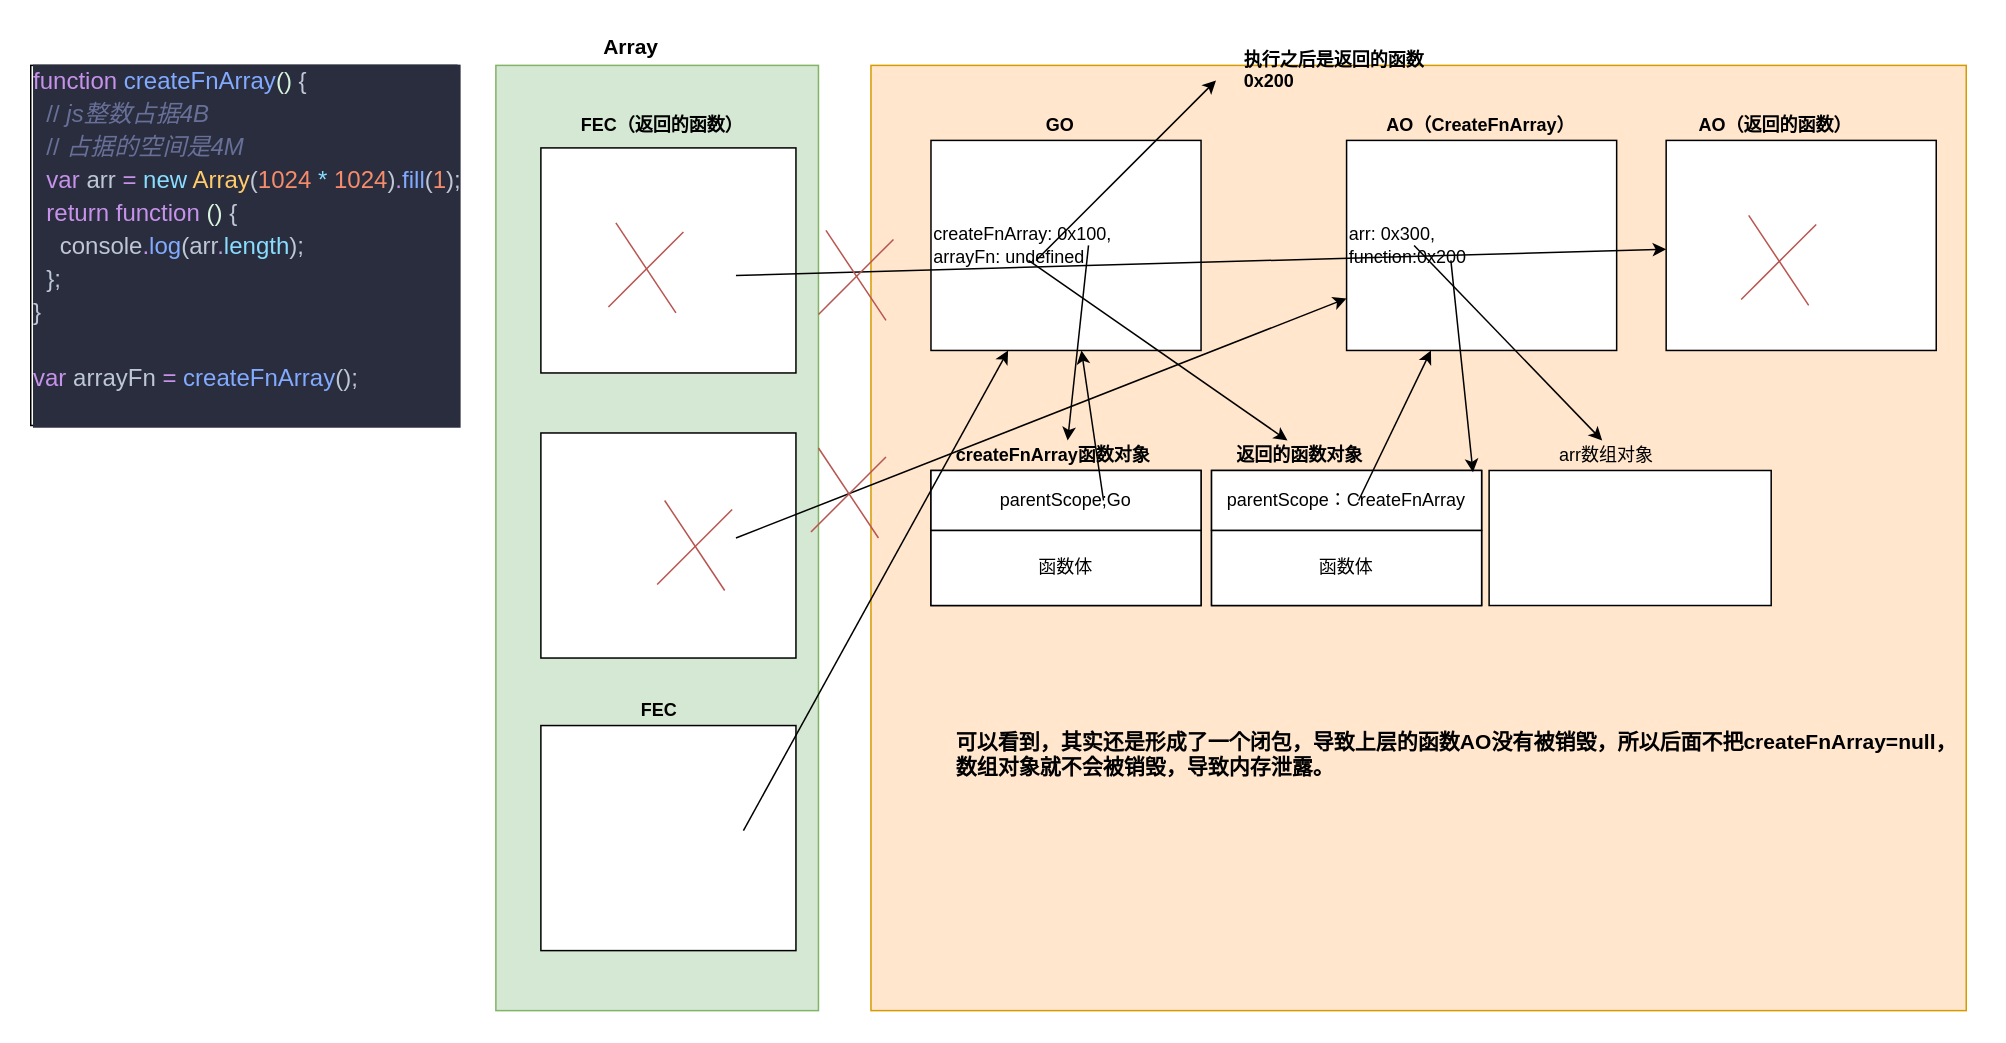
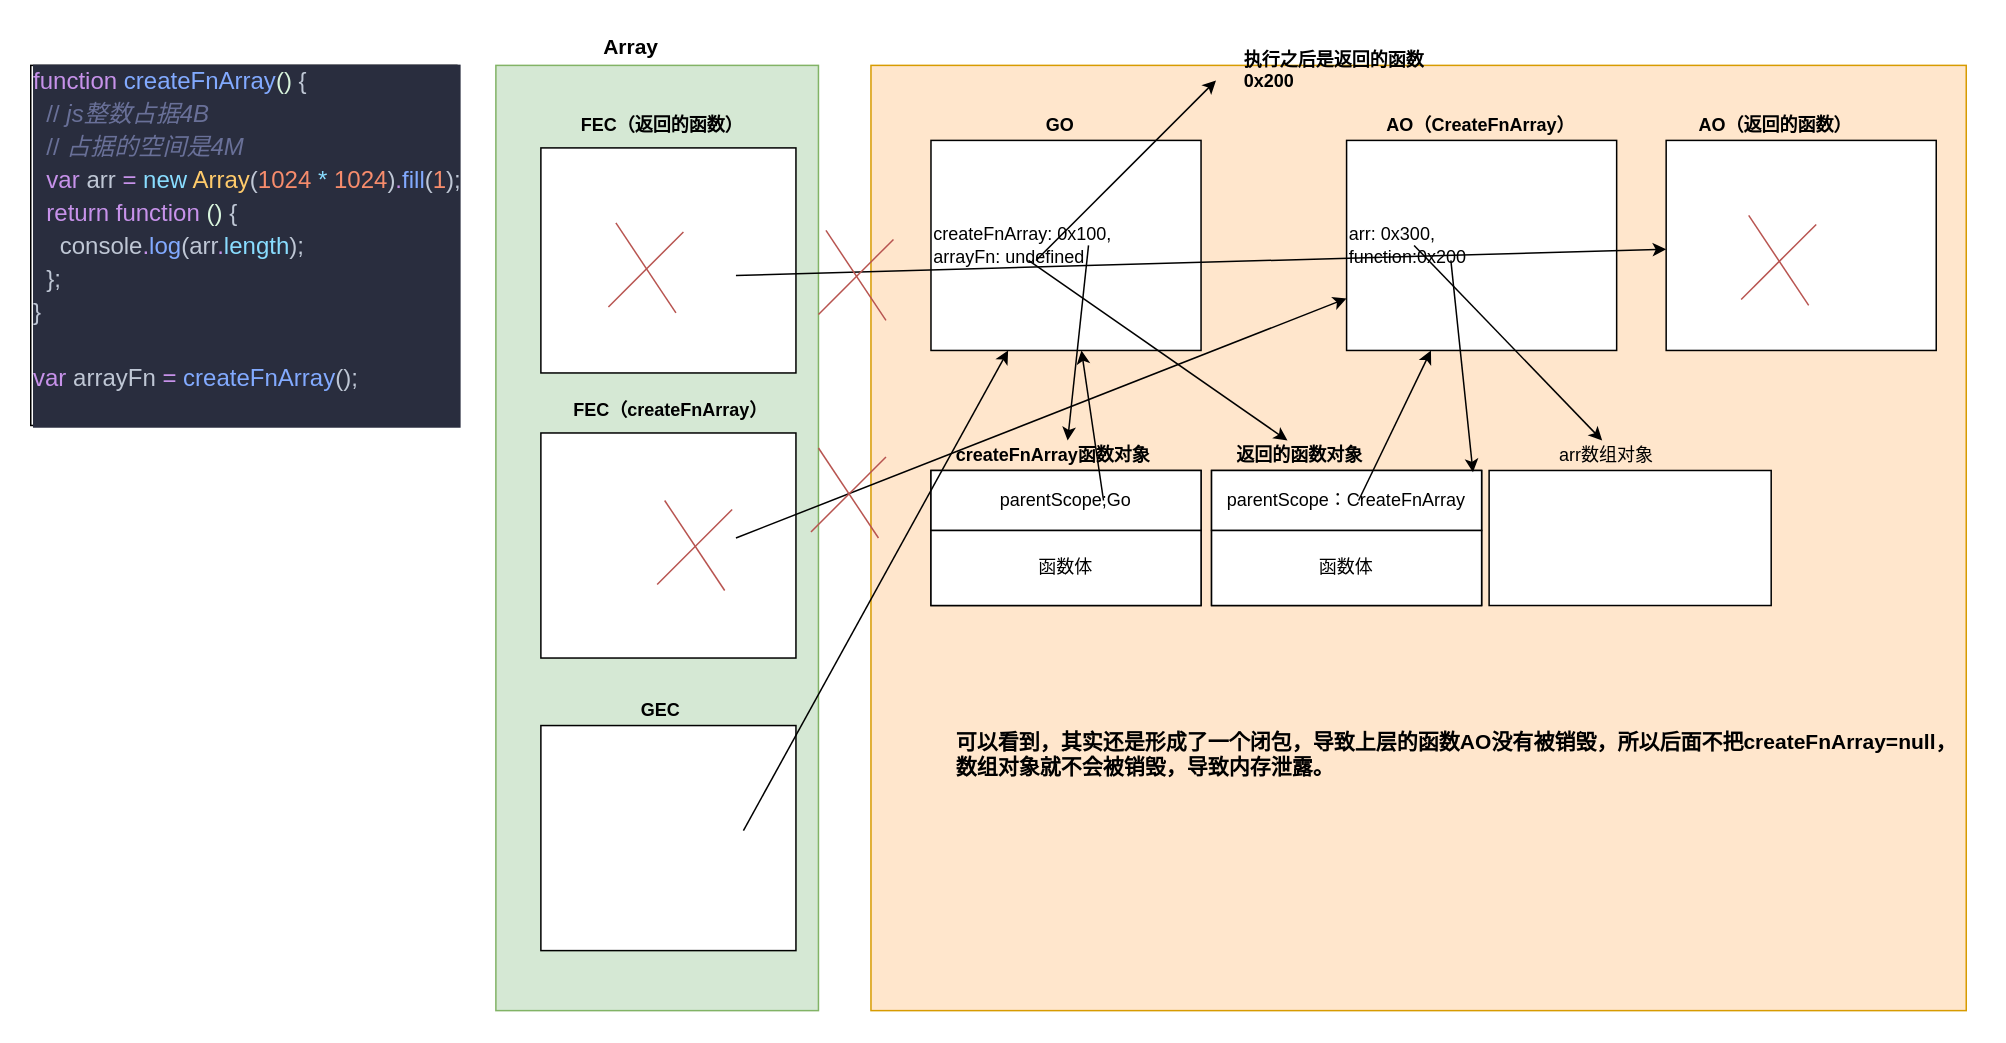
none -> (683, 410)
(656, 711) -> (656, 711)
